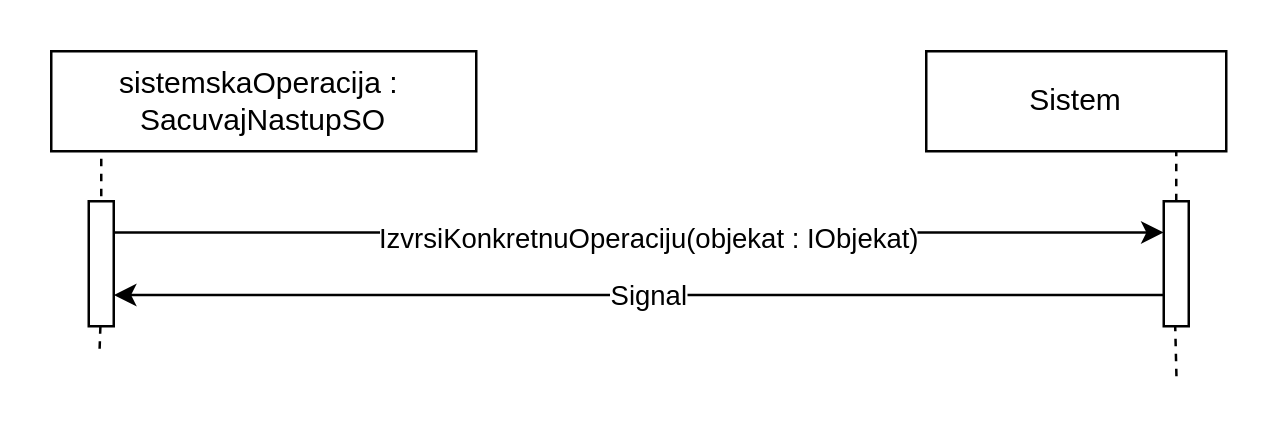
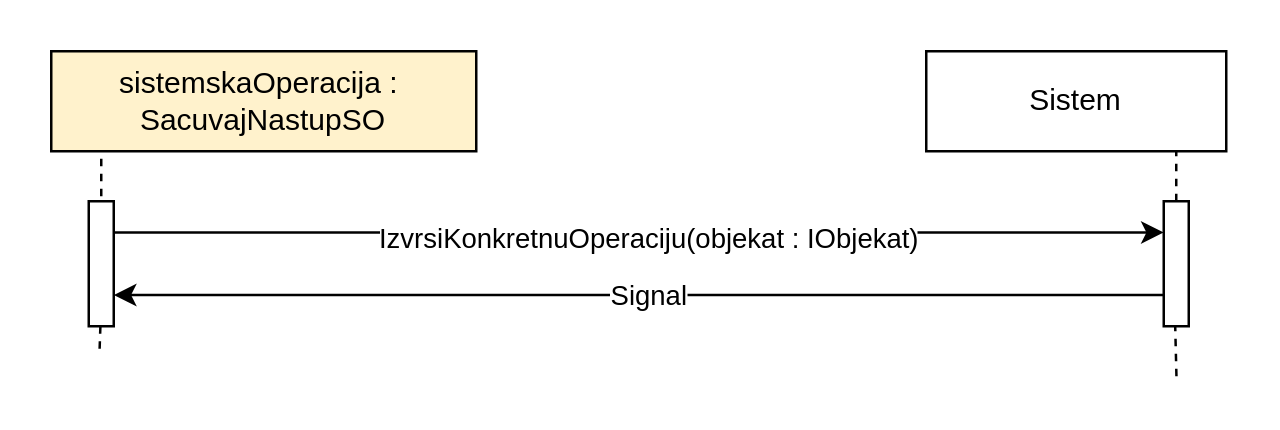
(264, 101) -> (264, 101)
